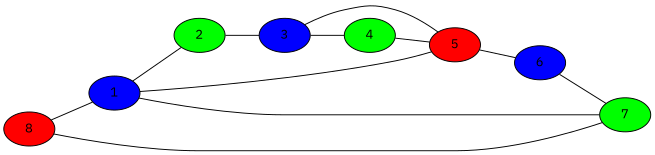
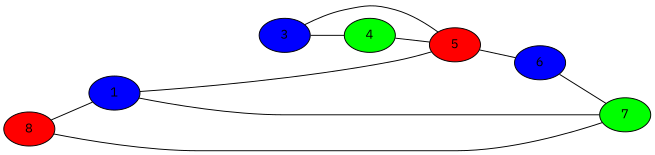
(200, 35) -> none
